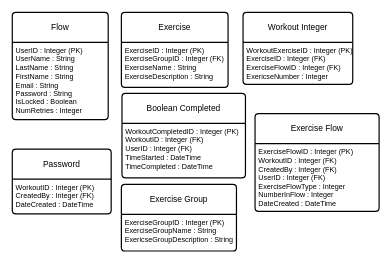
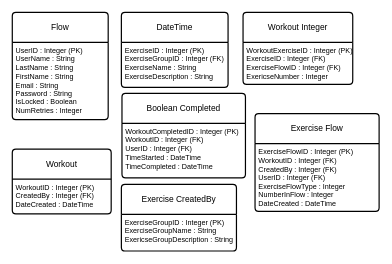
(175, 27) -> (175, 27)
(62, 164) -> (62, 164)
(179, 200) -> (179, 200)
